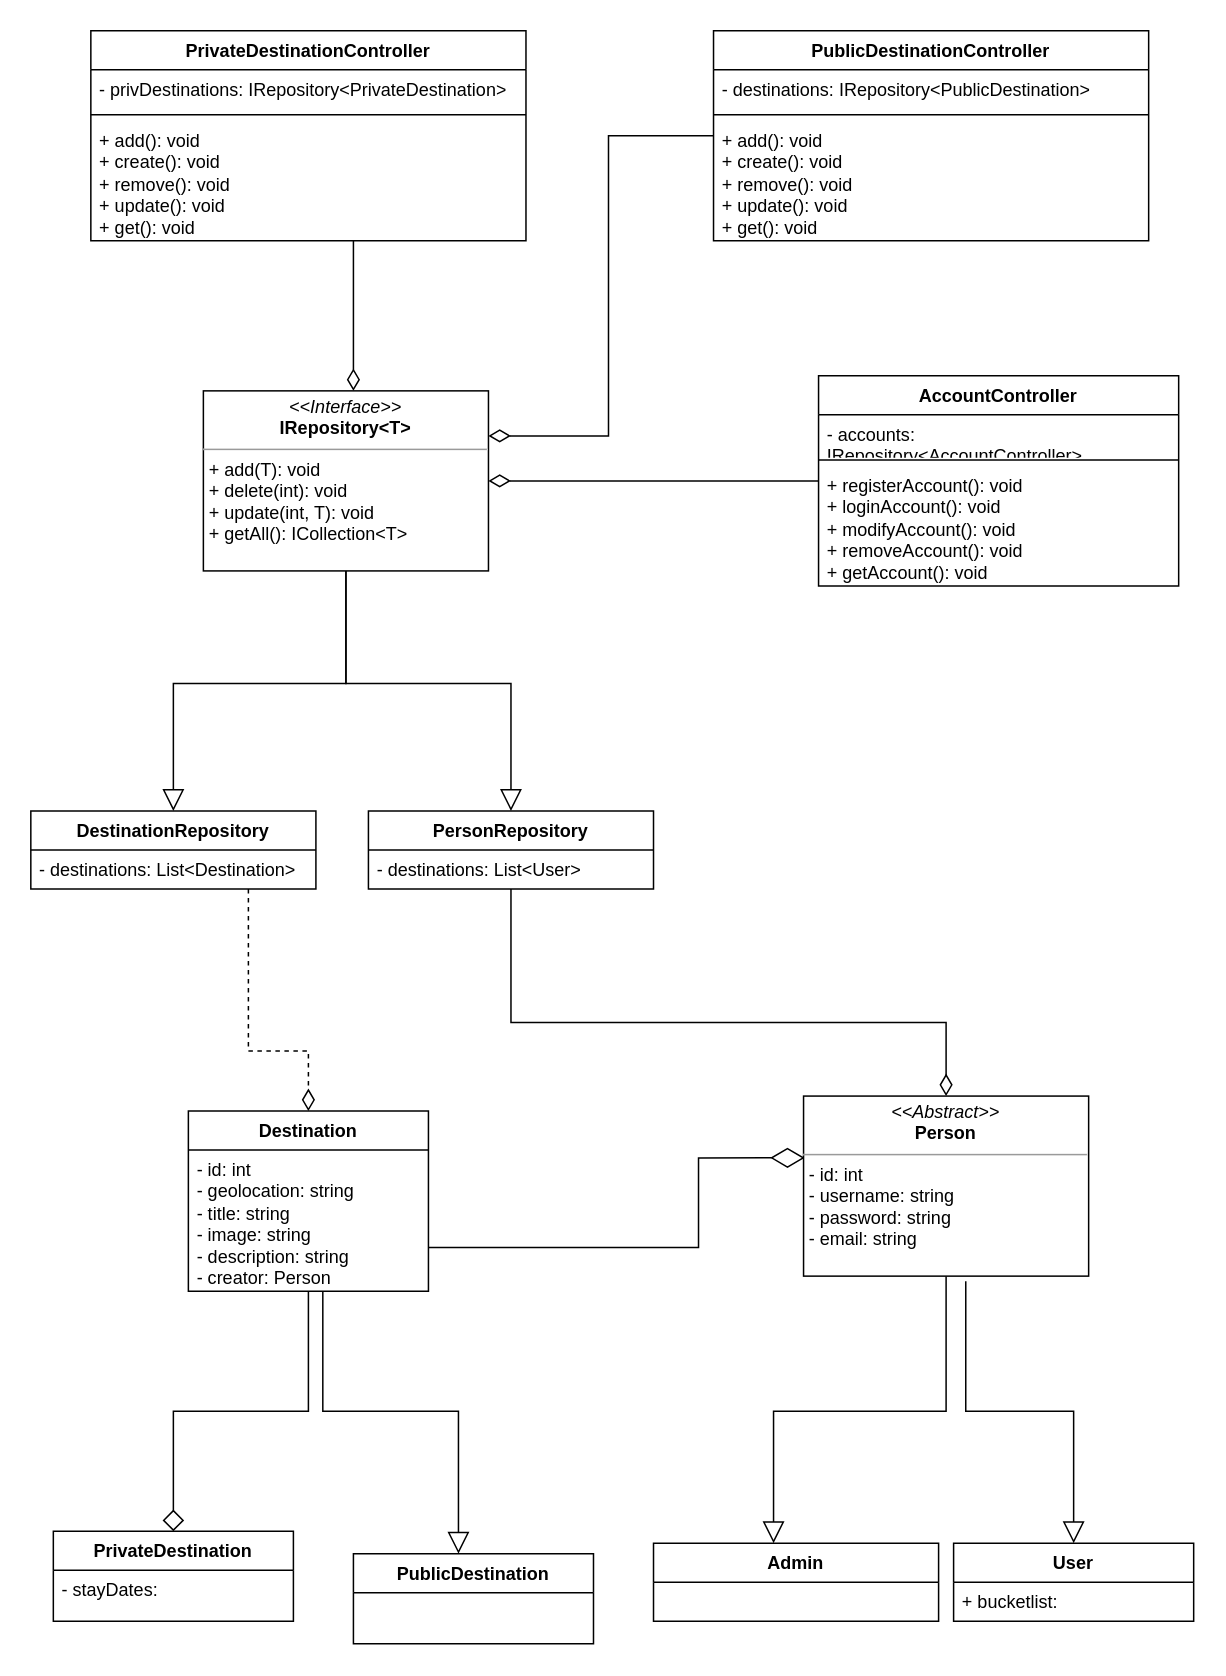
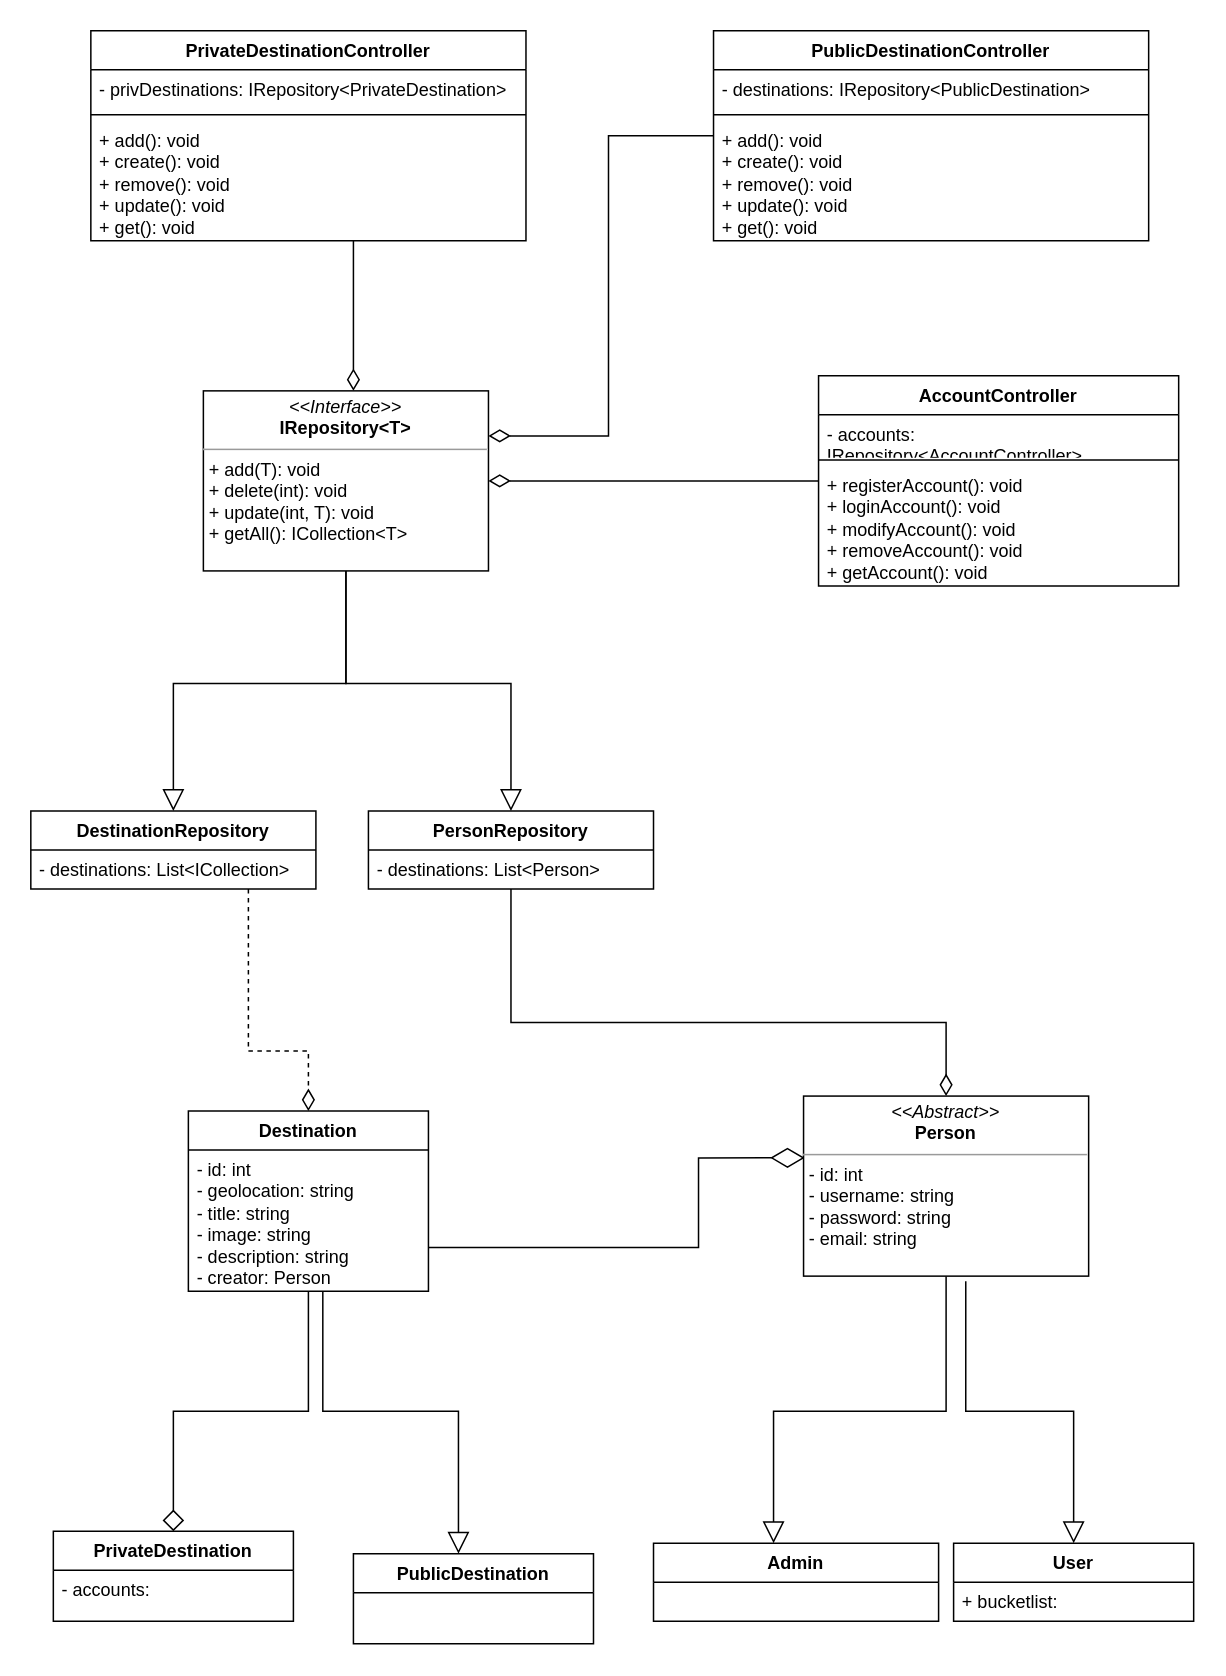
(494, 871) -> (504, 871)
(175, 882) -> (175, 882)
(118, 1591) -> (113, 1591)
